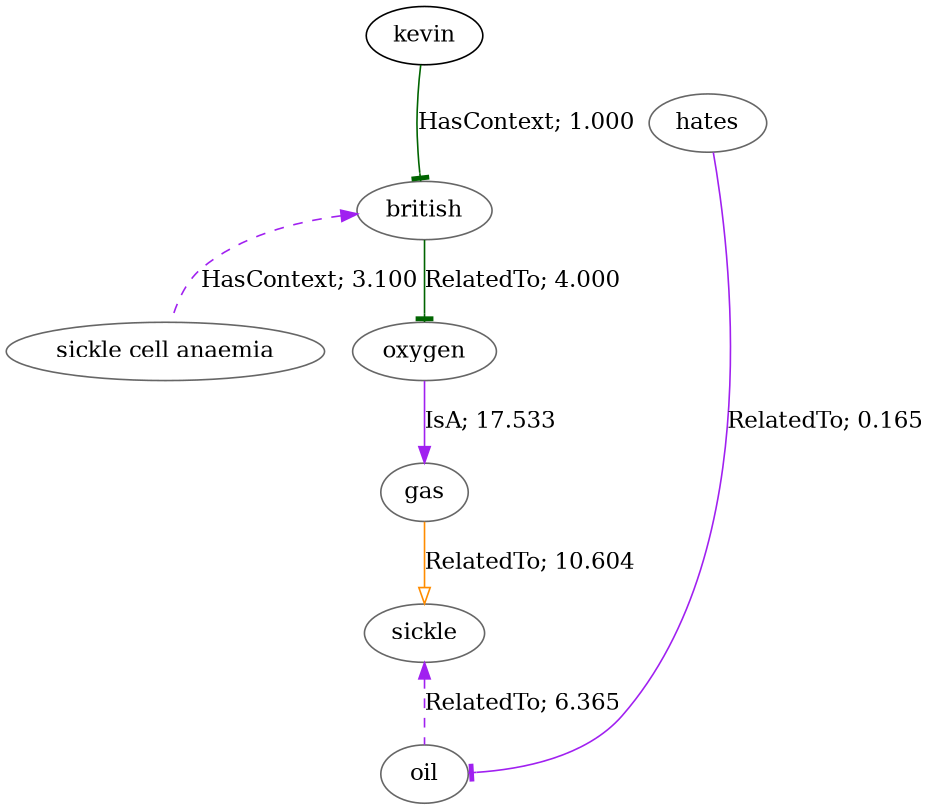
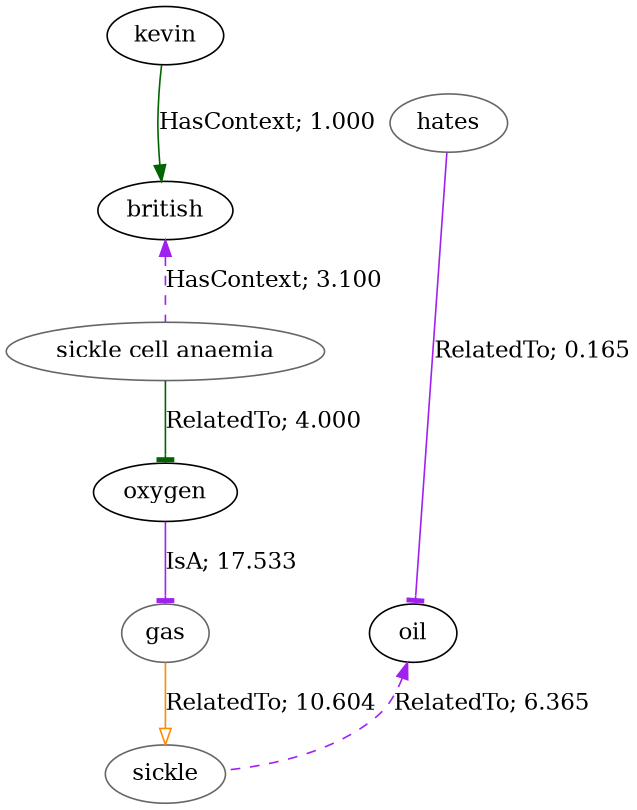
(417, 119) -> (158, 115)
(425, 211) -> (165, 211)
(425, 277) -> (165, 418)
(425, 351) -> (165, 492)
(425, 414) -> (165, 559)
(425, 712) -> (327, 746)
(425, 774) -> (413, 633)
